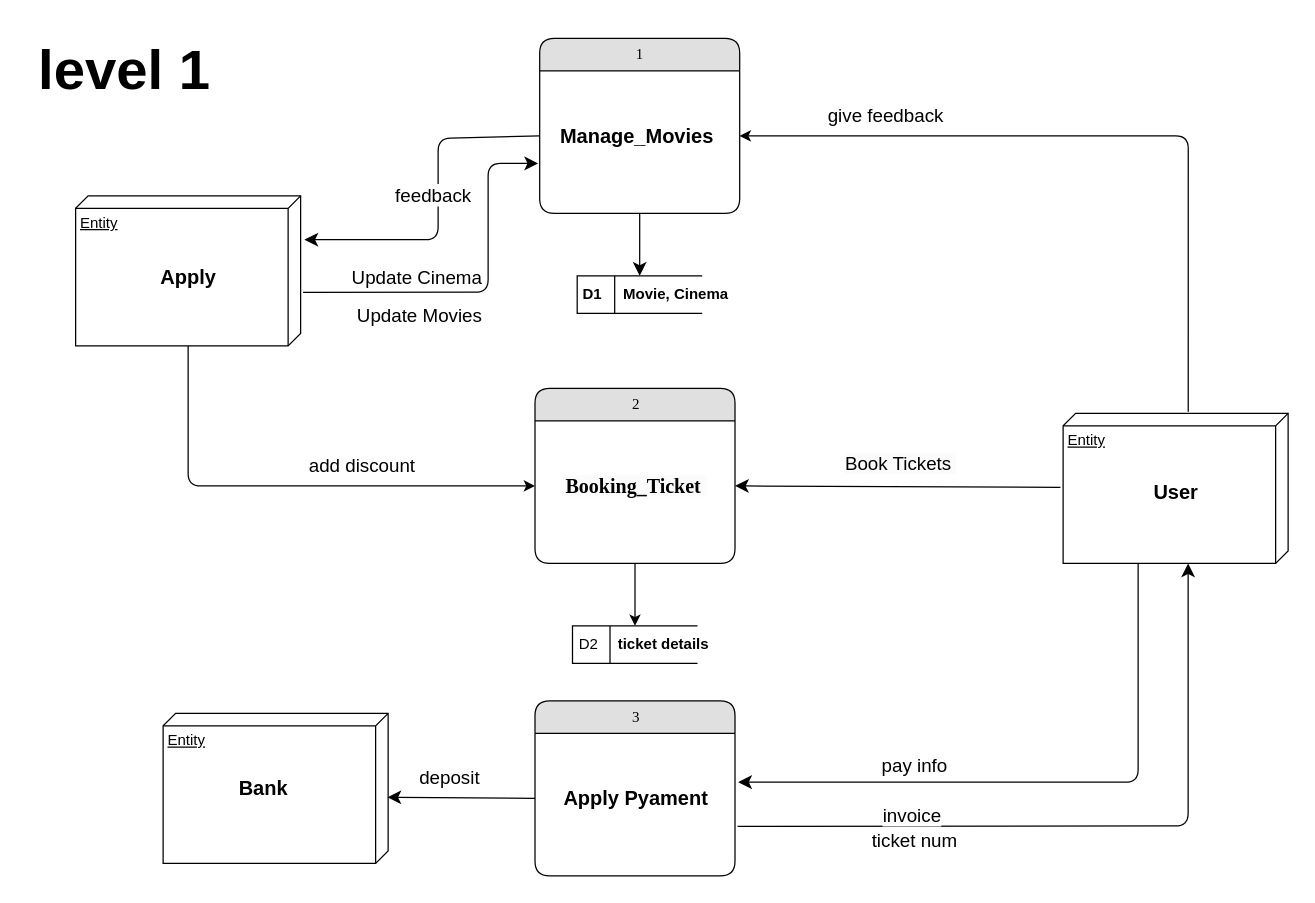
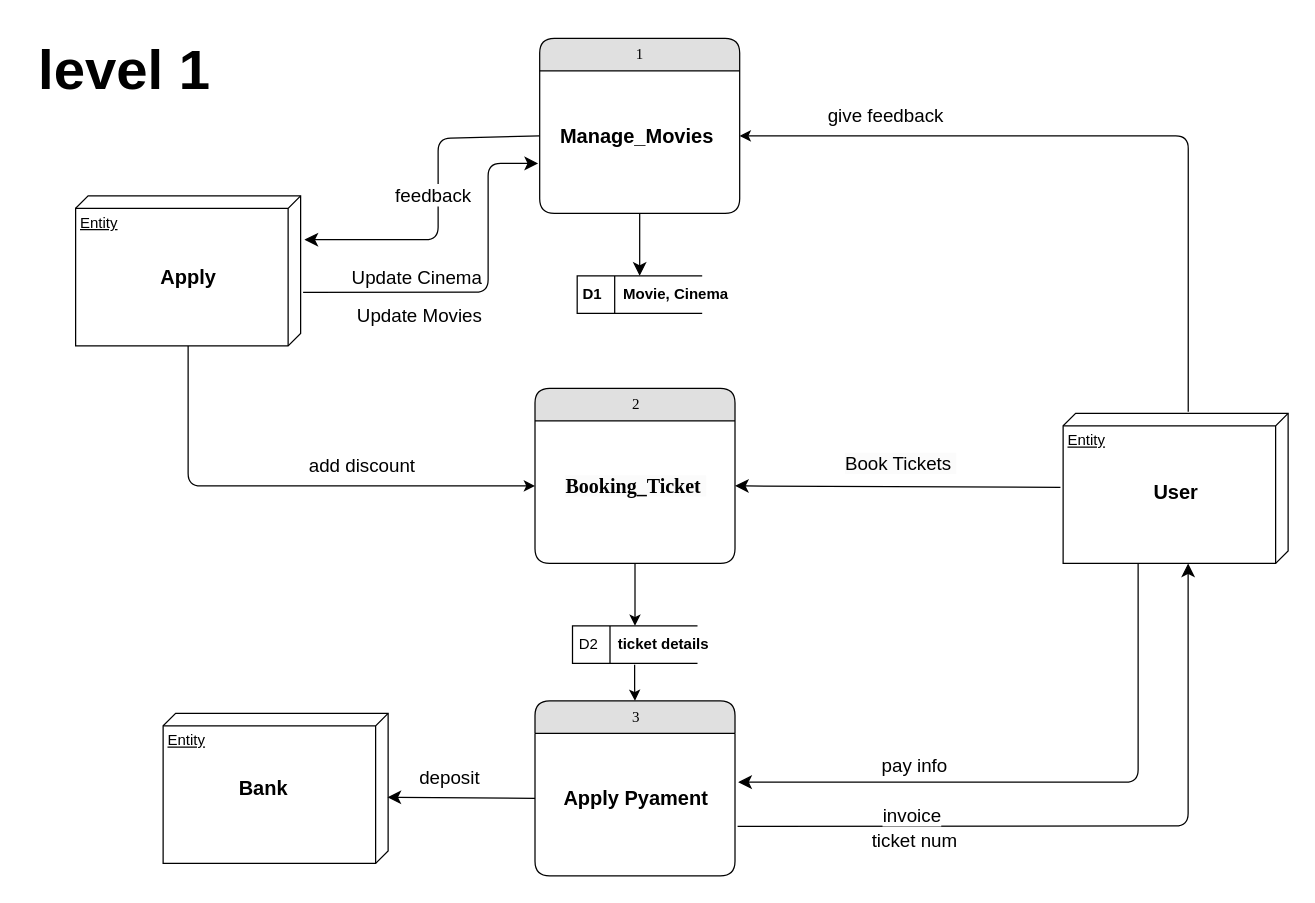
none -> (635, 678)
